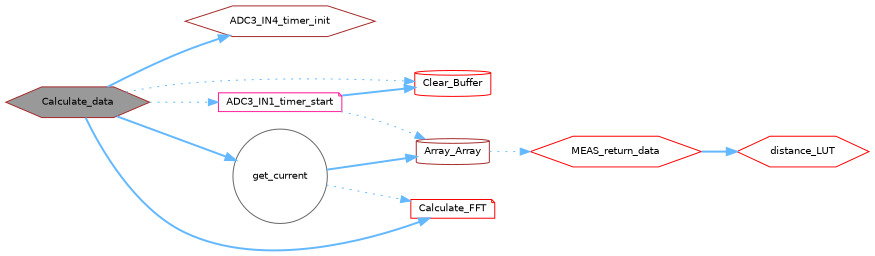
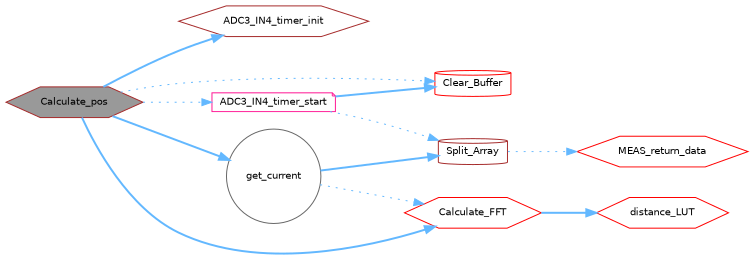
(78, 102) -> (74, 102)
(280, 102) -> (274, 102)
(453, 152) -> (473, 152)
(714, 152) -> (564, 213)
(453, 209) -> (473, 213)
